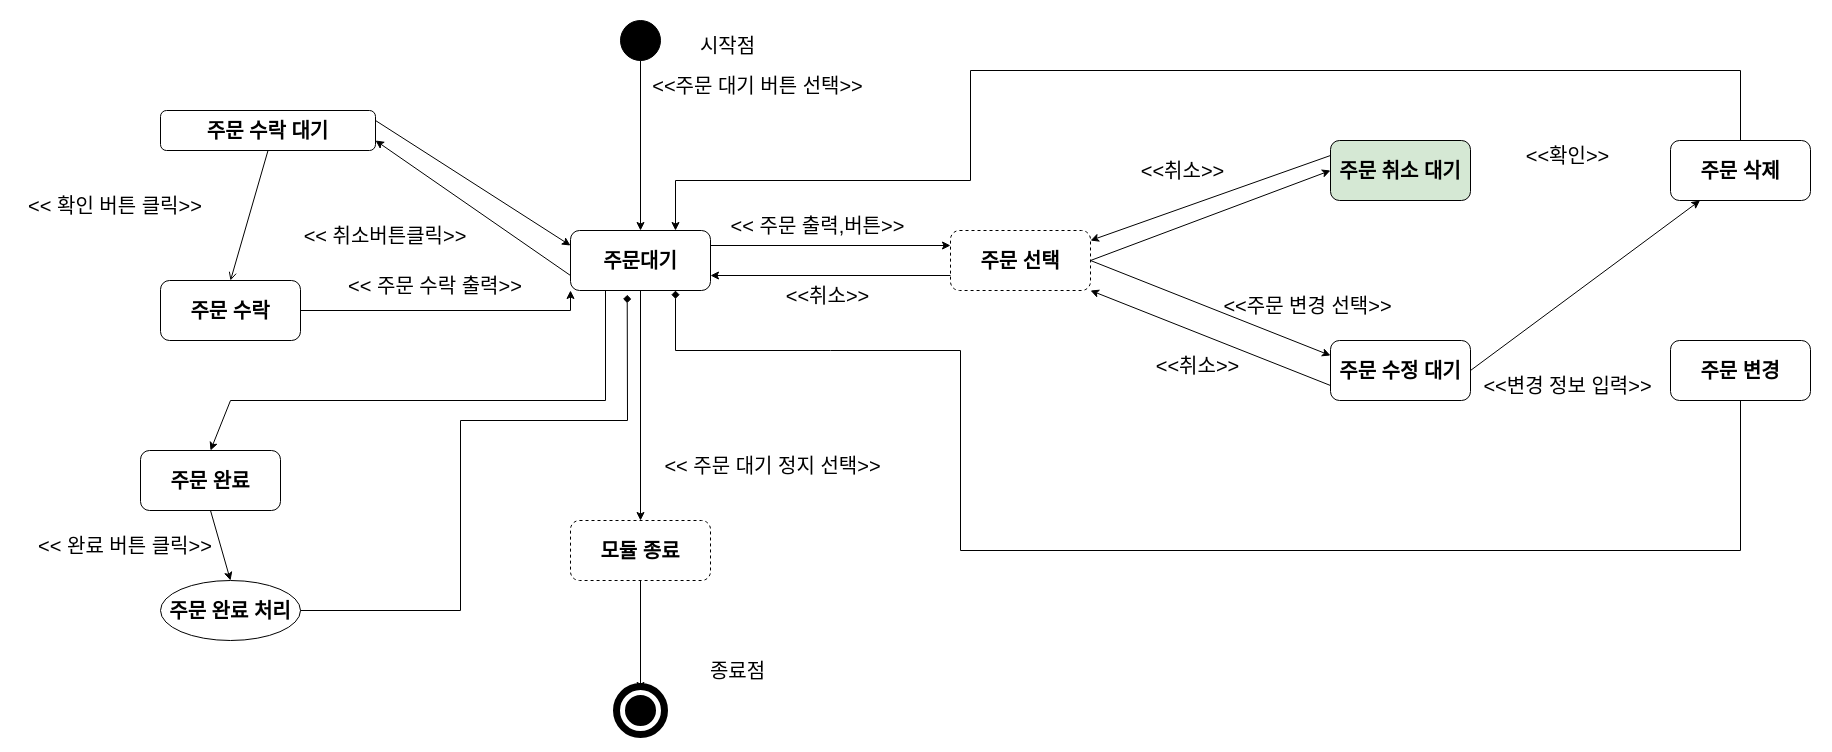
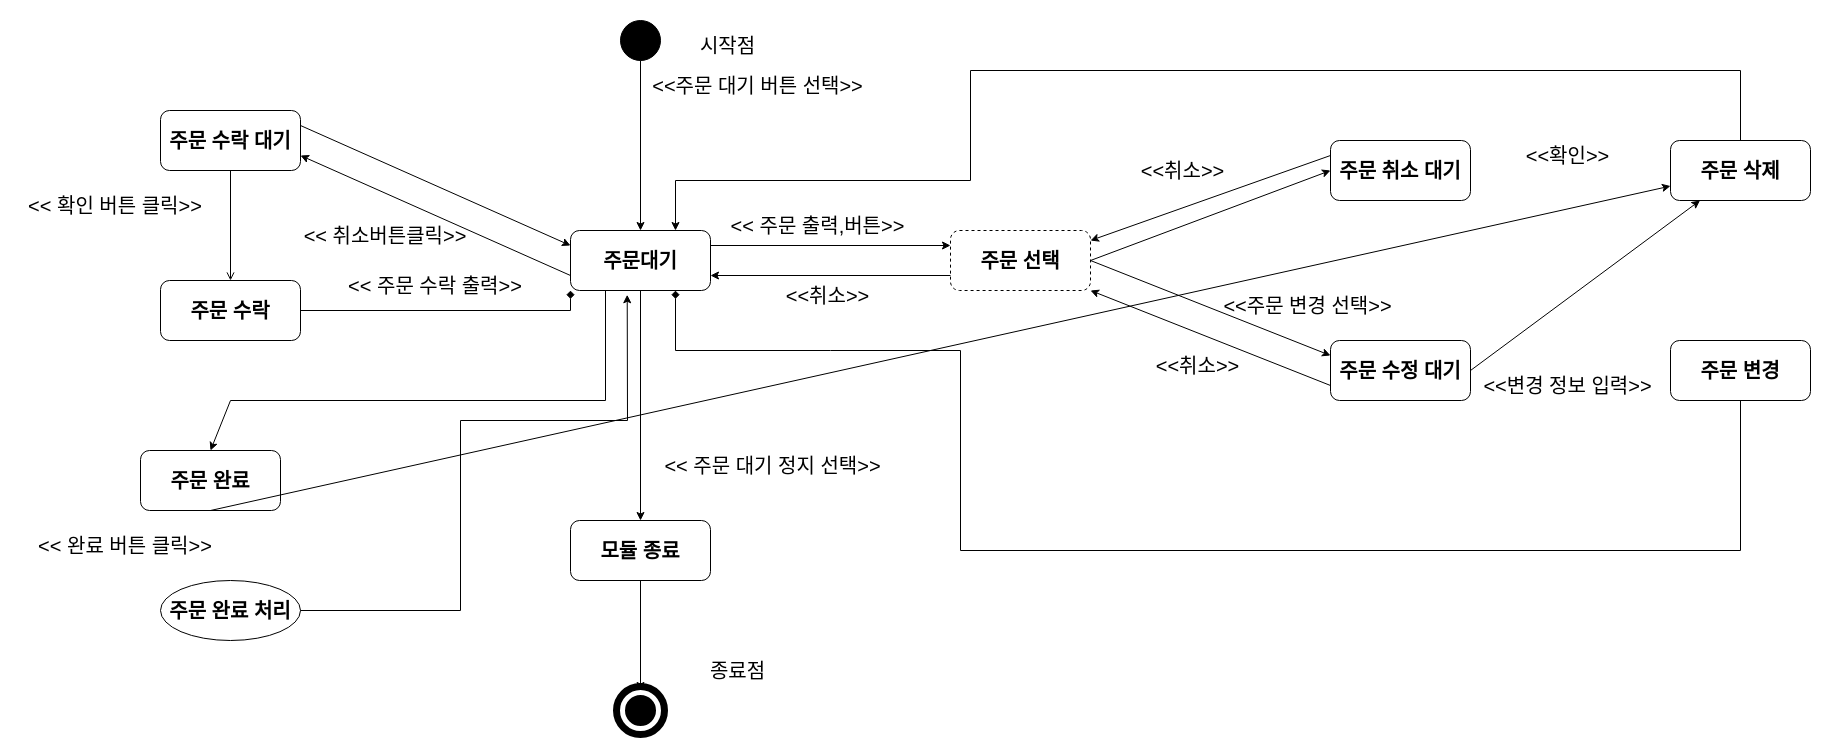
(268, 131) -> (231, 141)
(1401, 171) -> (1401, 171)
(571, 298) -> (571, 299)
(627, 303) -> (627, 303)
(220, 542) -> (1302, 268)
(641, 551) -> (641, 551)
